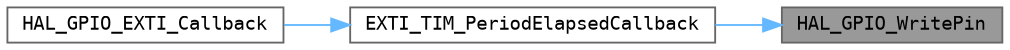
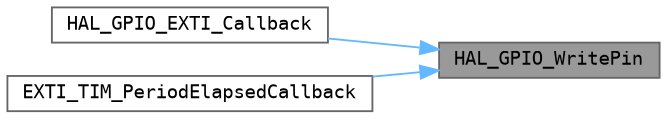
(308, 25) -> (374, 43)
